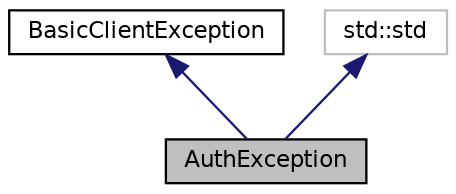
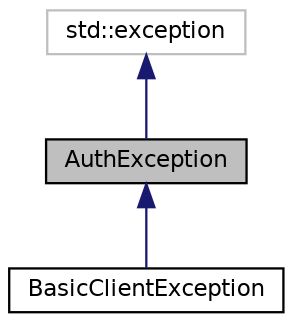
(386, 32) -> (146, 32)
(215, 105) -> (146, 238)
